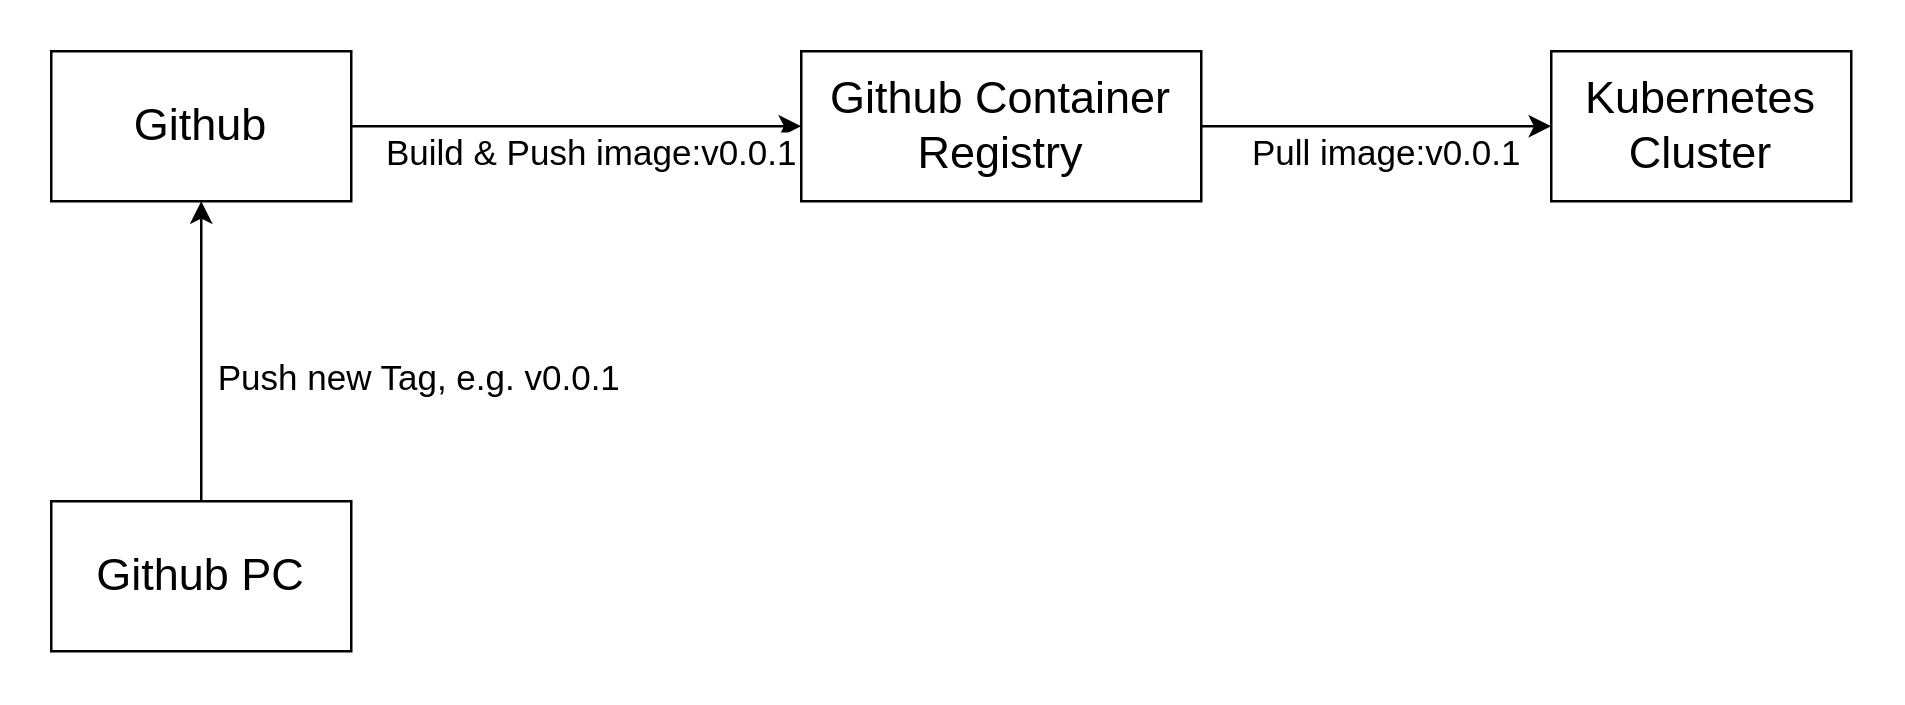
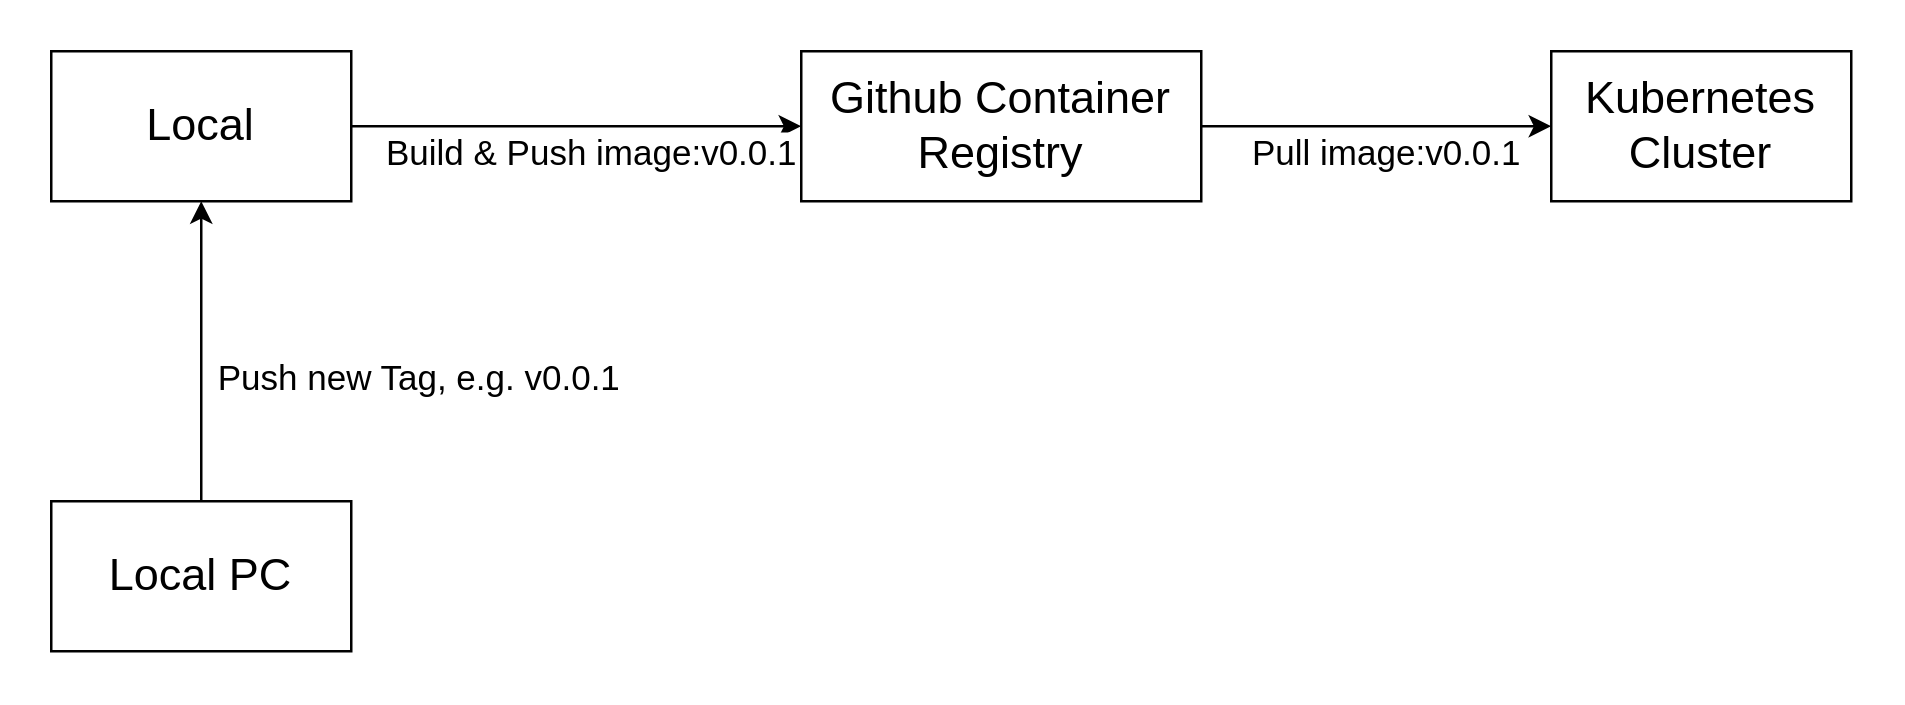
(201, 126) -> (201, 126)
(201, 576) -> (201, 576)
